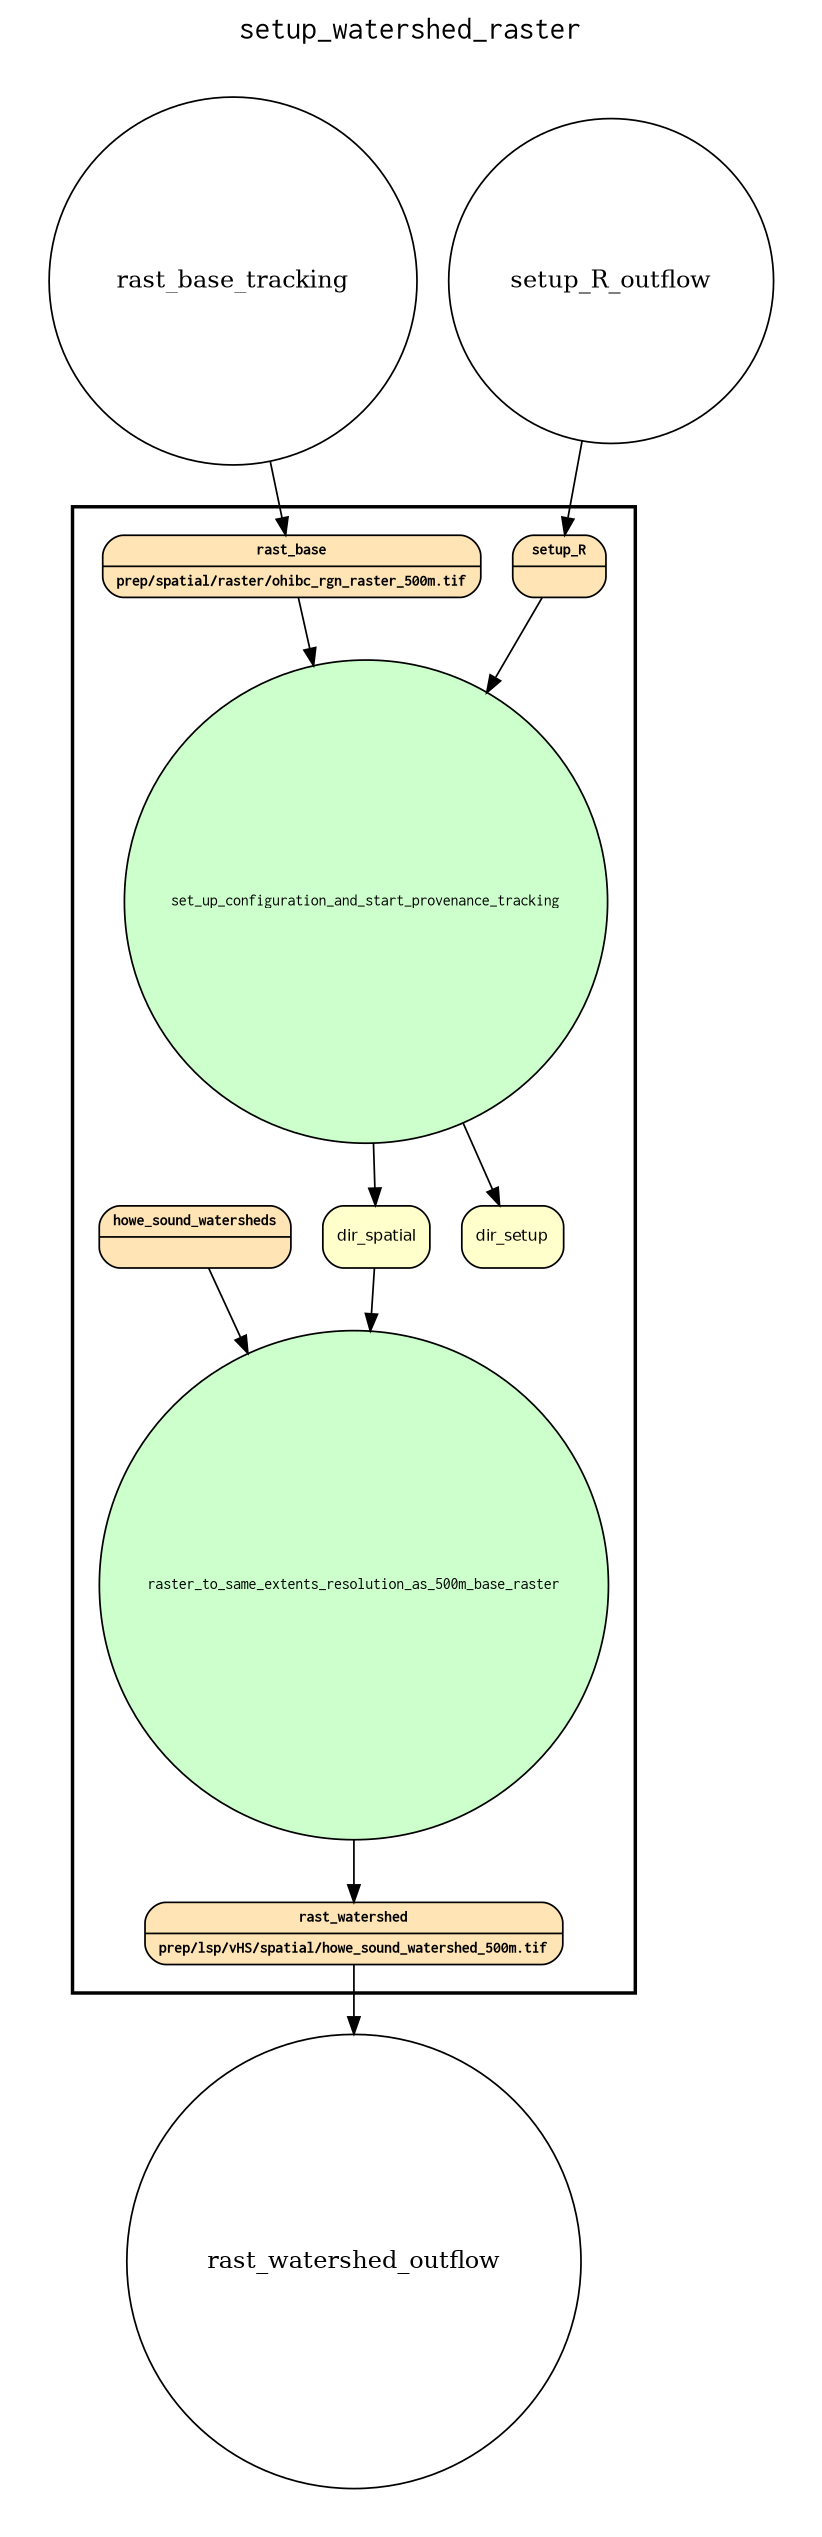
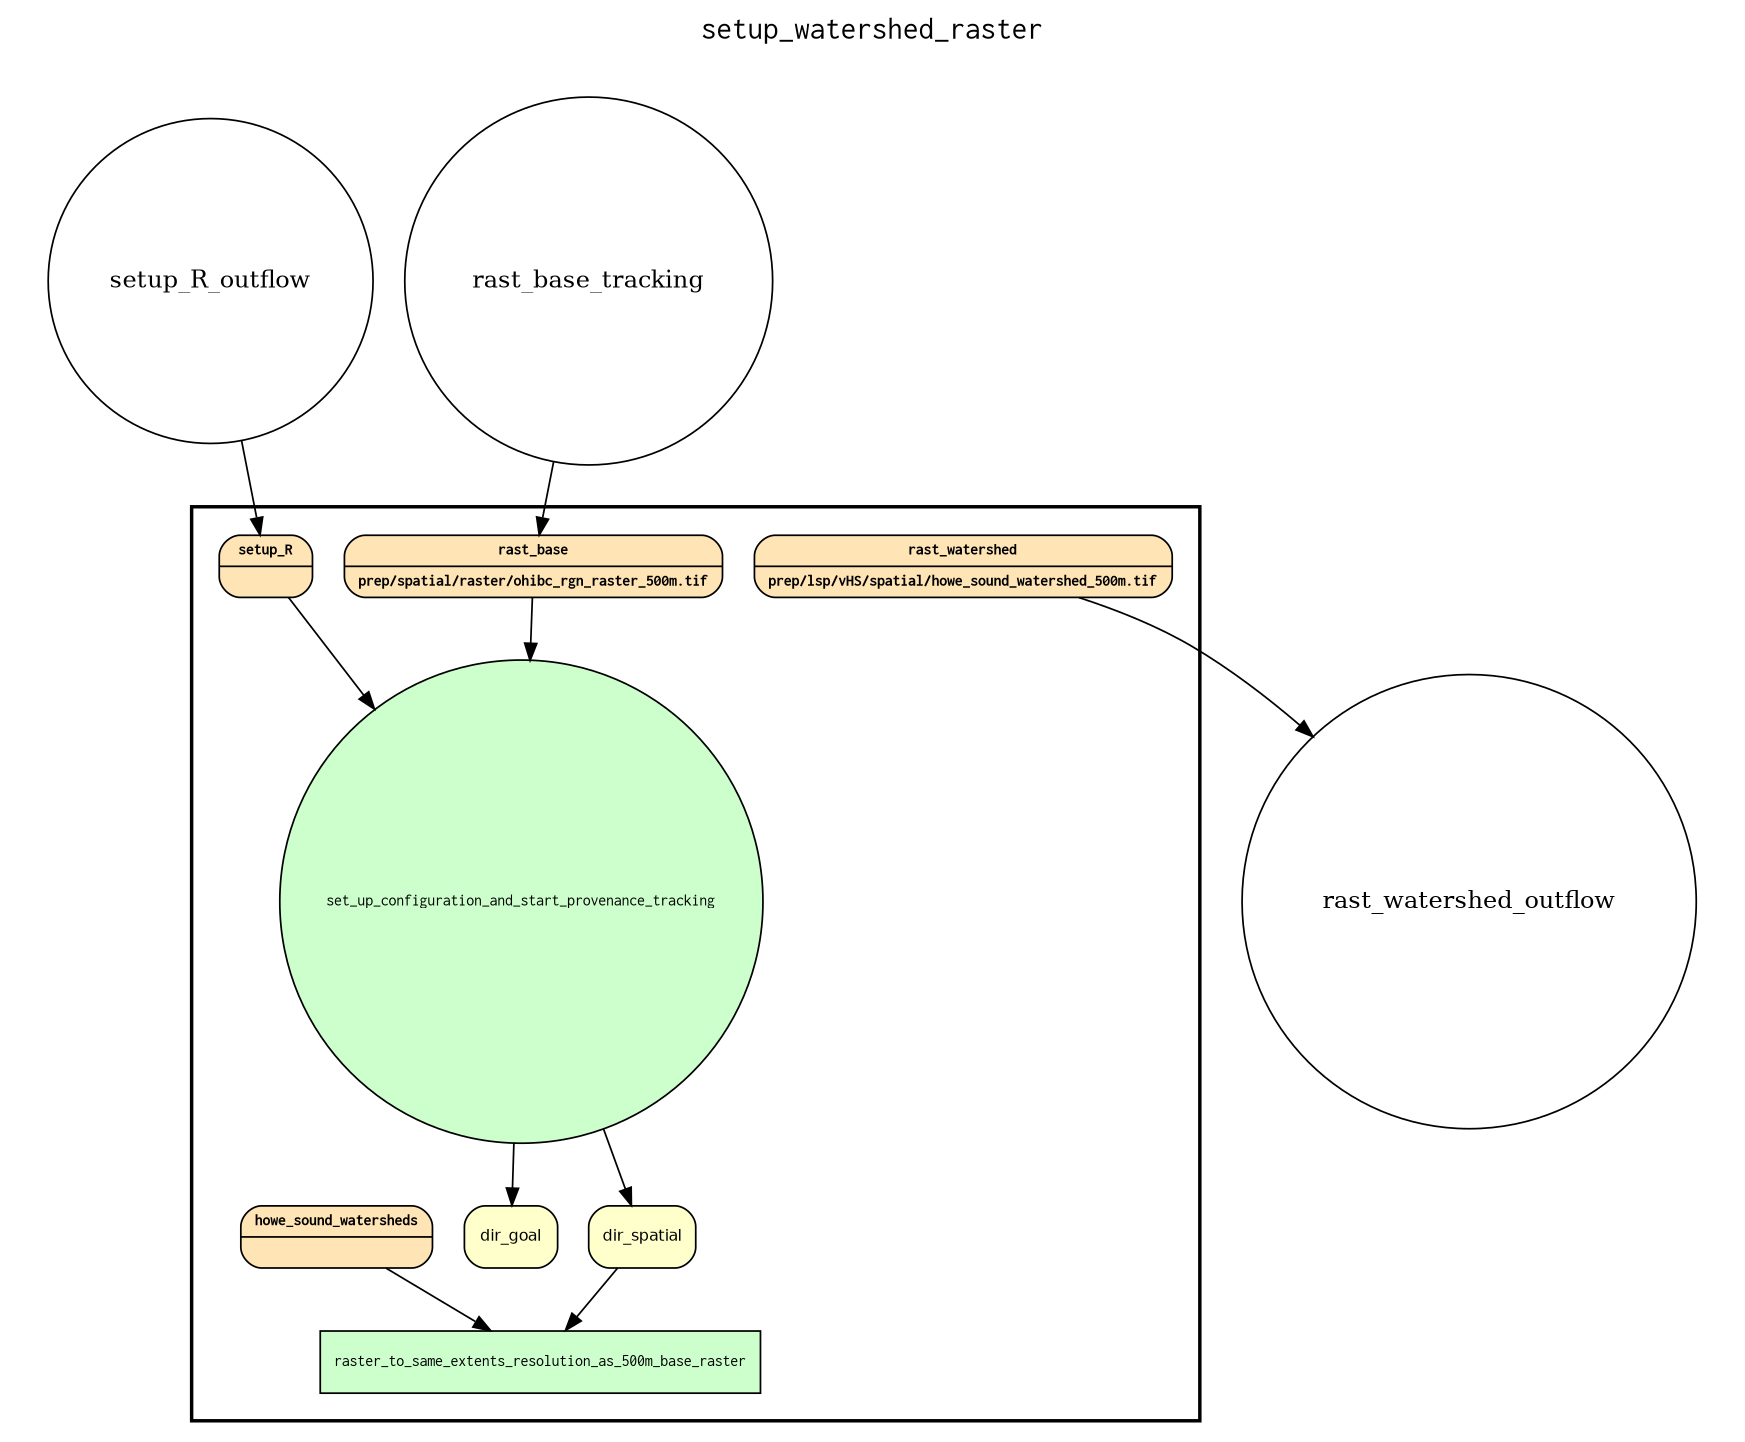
(513, 1237) -> (511, 1237)
(354, 1585) -> (540, 1362)
(354, 1862) -> none
